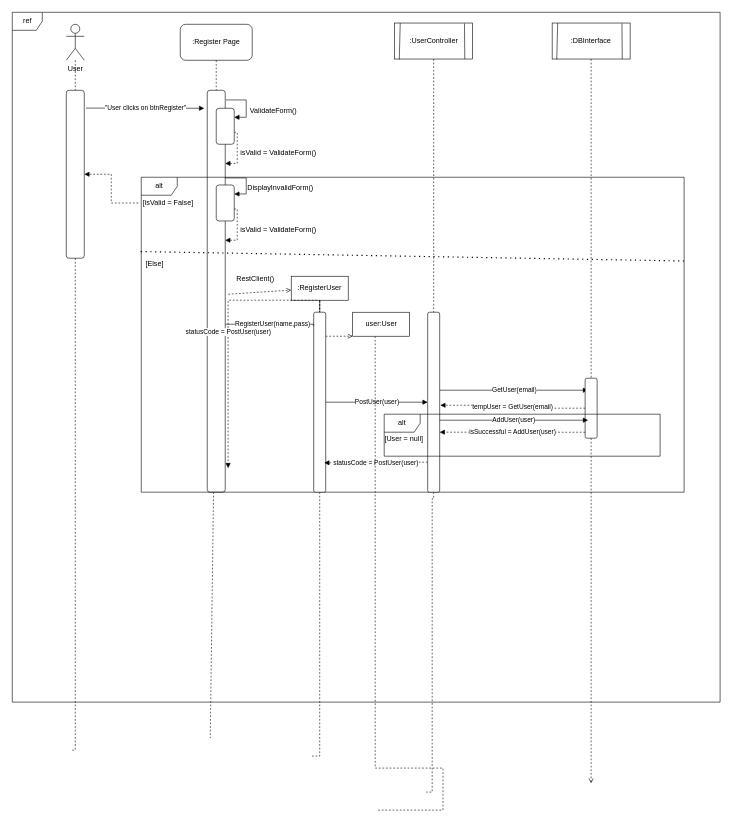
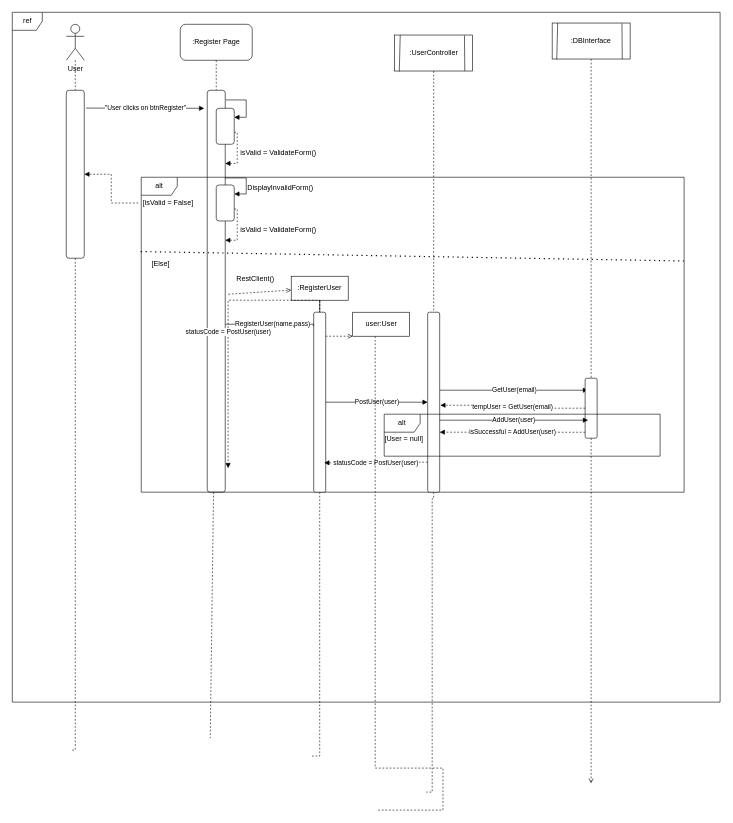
(434, 41) -> (434, 53)
(273, 111) -> none
(155, 264) -> (161, 264)
